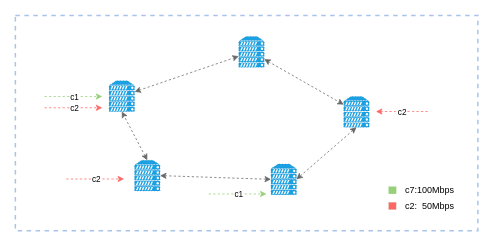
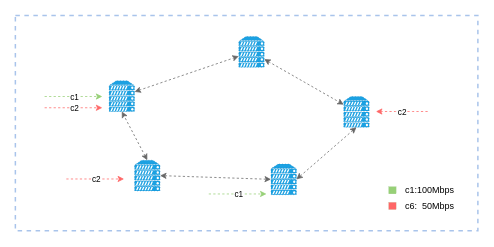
(430, 190) -> (430, 190)
(430, 206) -> (430, 206)
